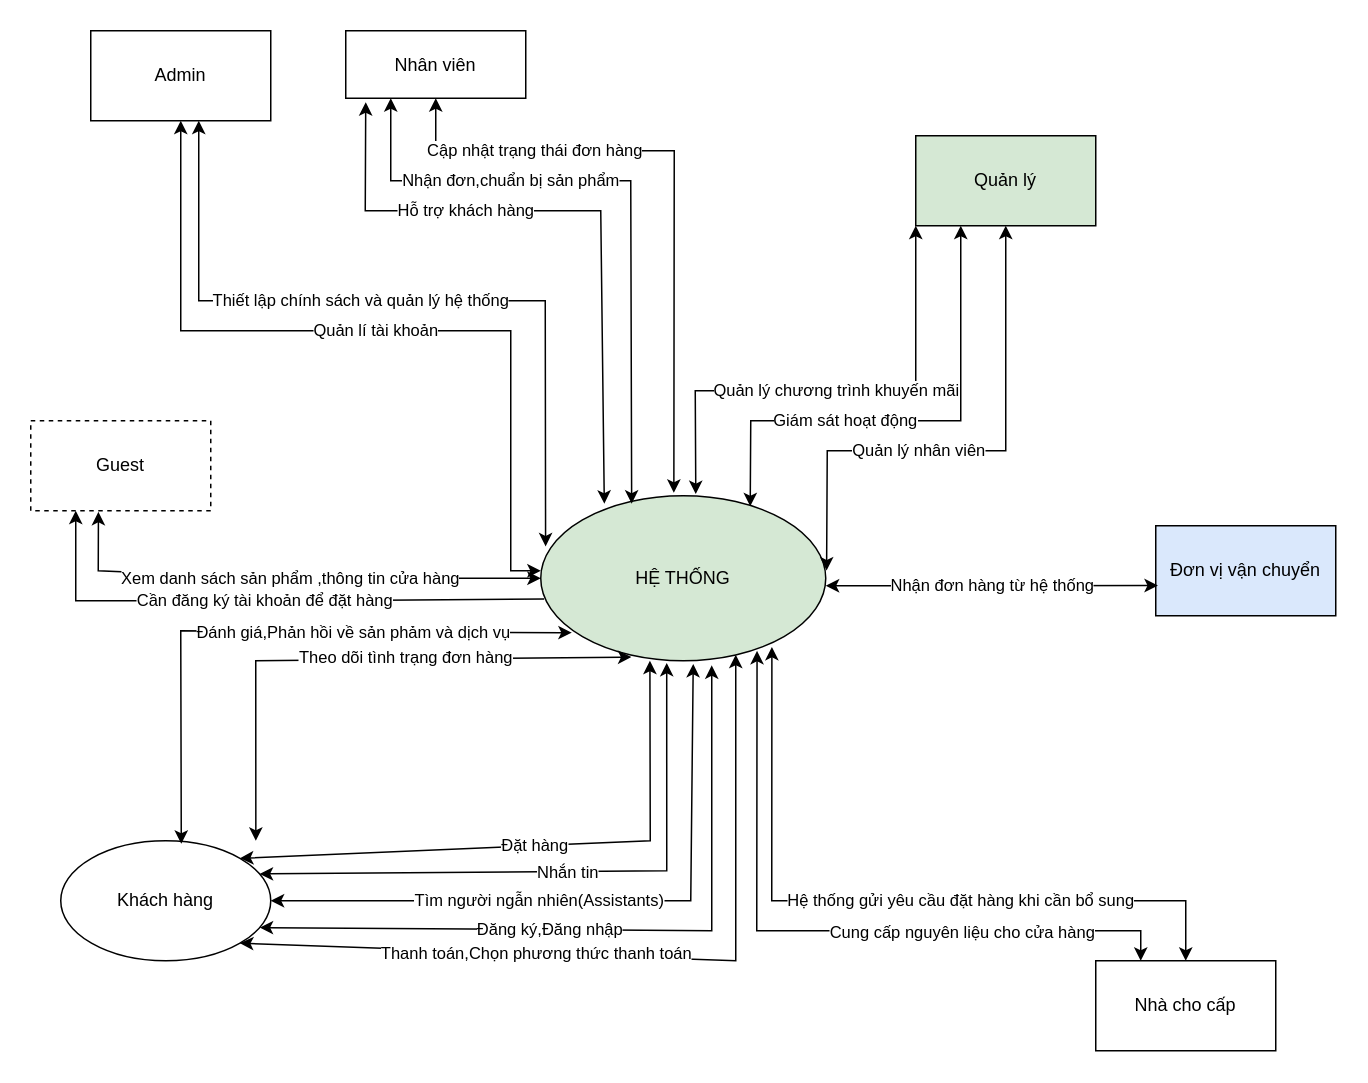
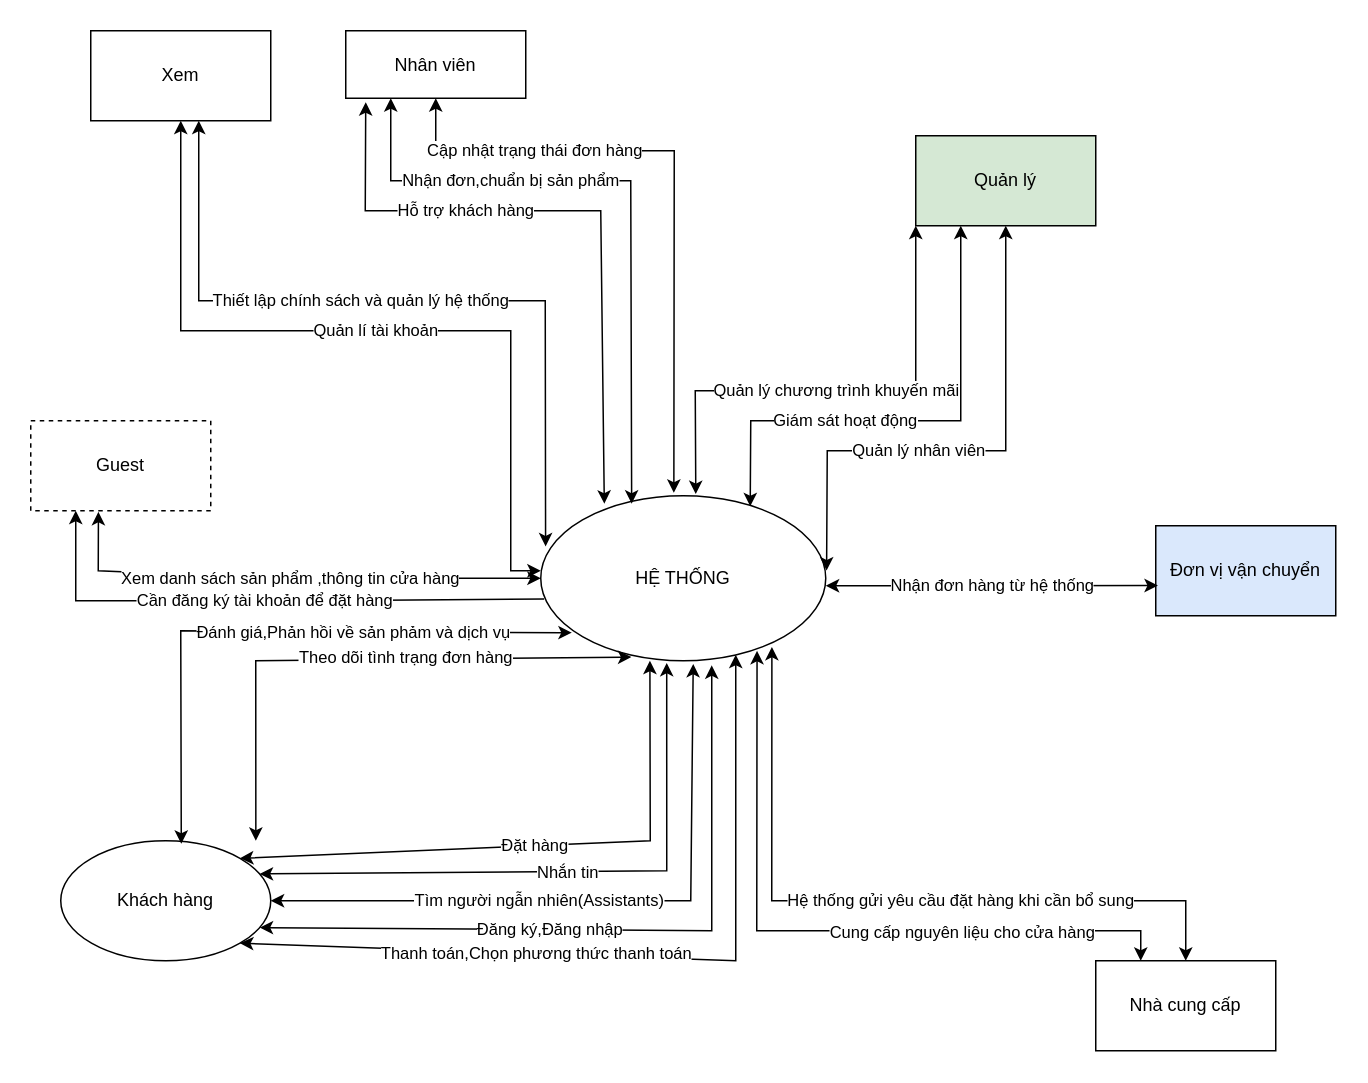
(181, 76) -> (181, 76)
(683, 578) -> (683, 578)
(1186, 1006) -> (1186, 1006)
